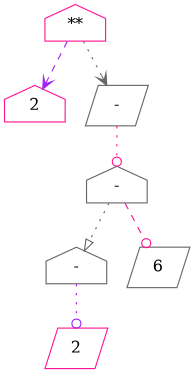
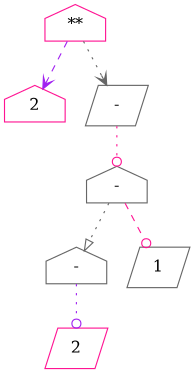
(158, 267) -> (158, 267)
